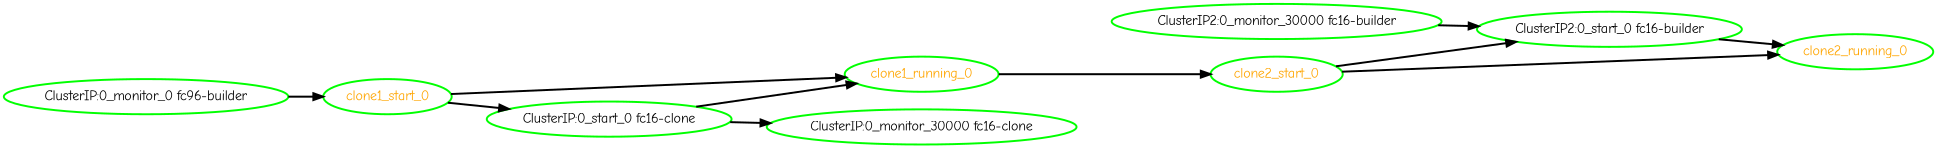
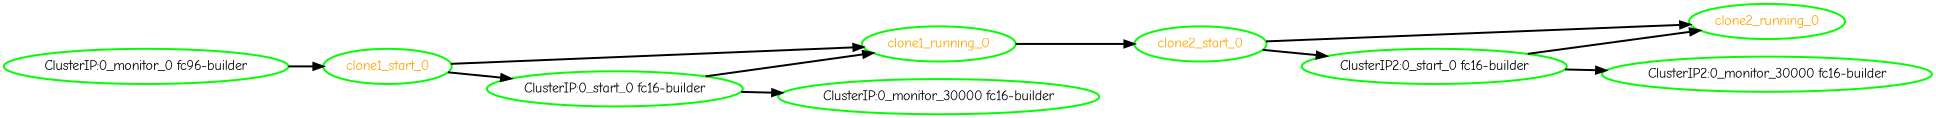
(1453, 26) -> (1580, 70)
(609, 119) -> (615, 89)
(922, 127) -> (939, 97)
